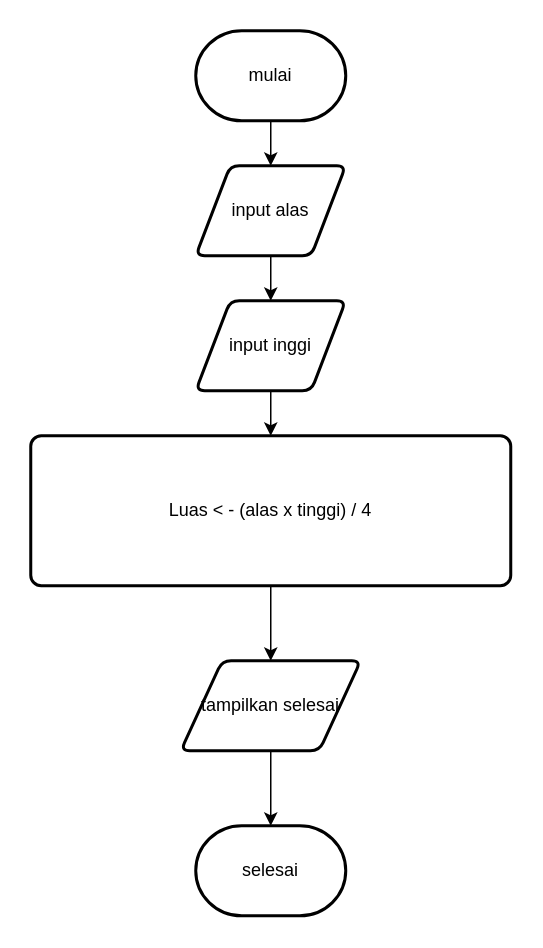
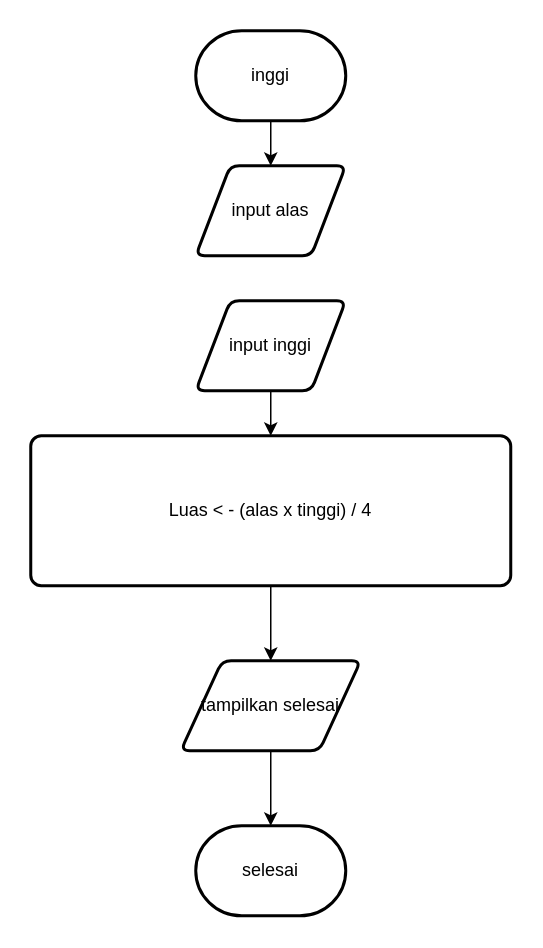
(271, 76) -> (271, 76)
(271, 273) -> none
